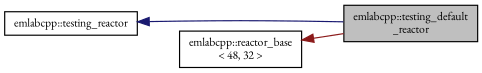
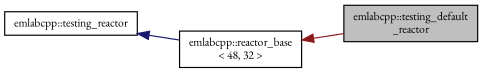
(246, 21) -> (164, 38)
